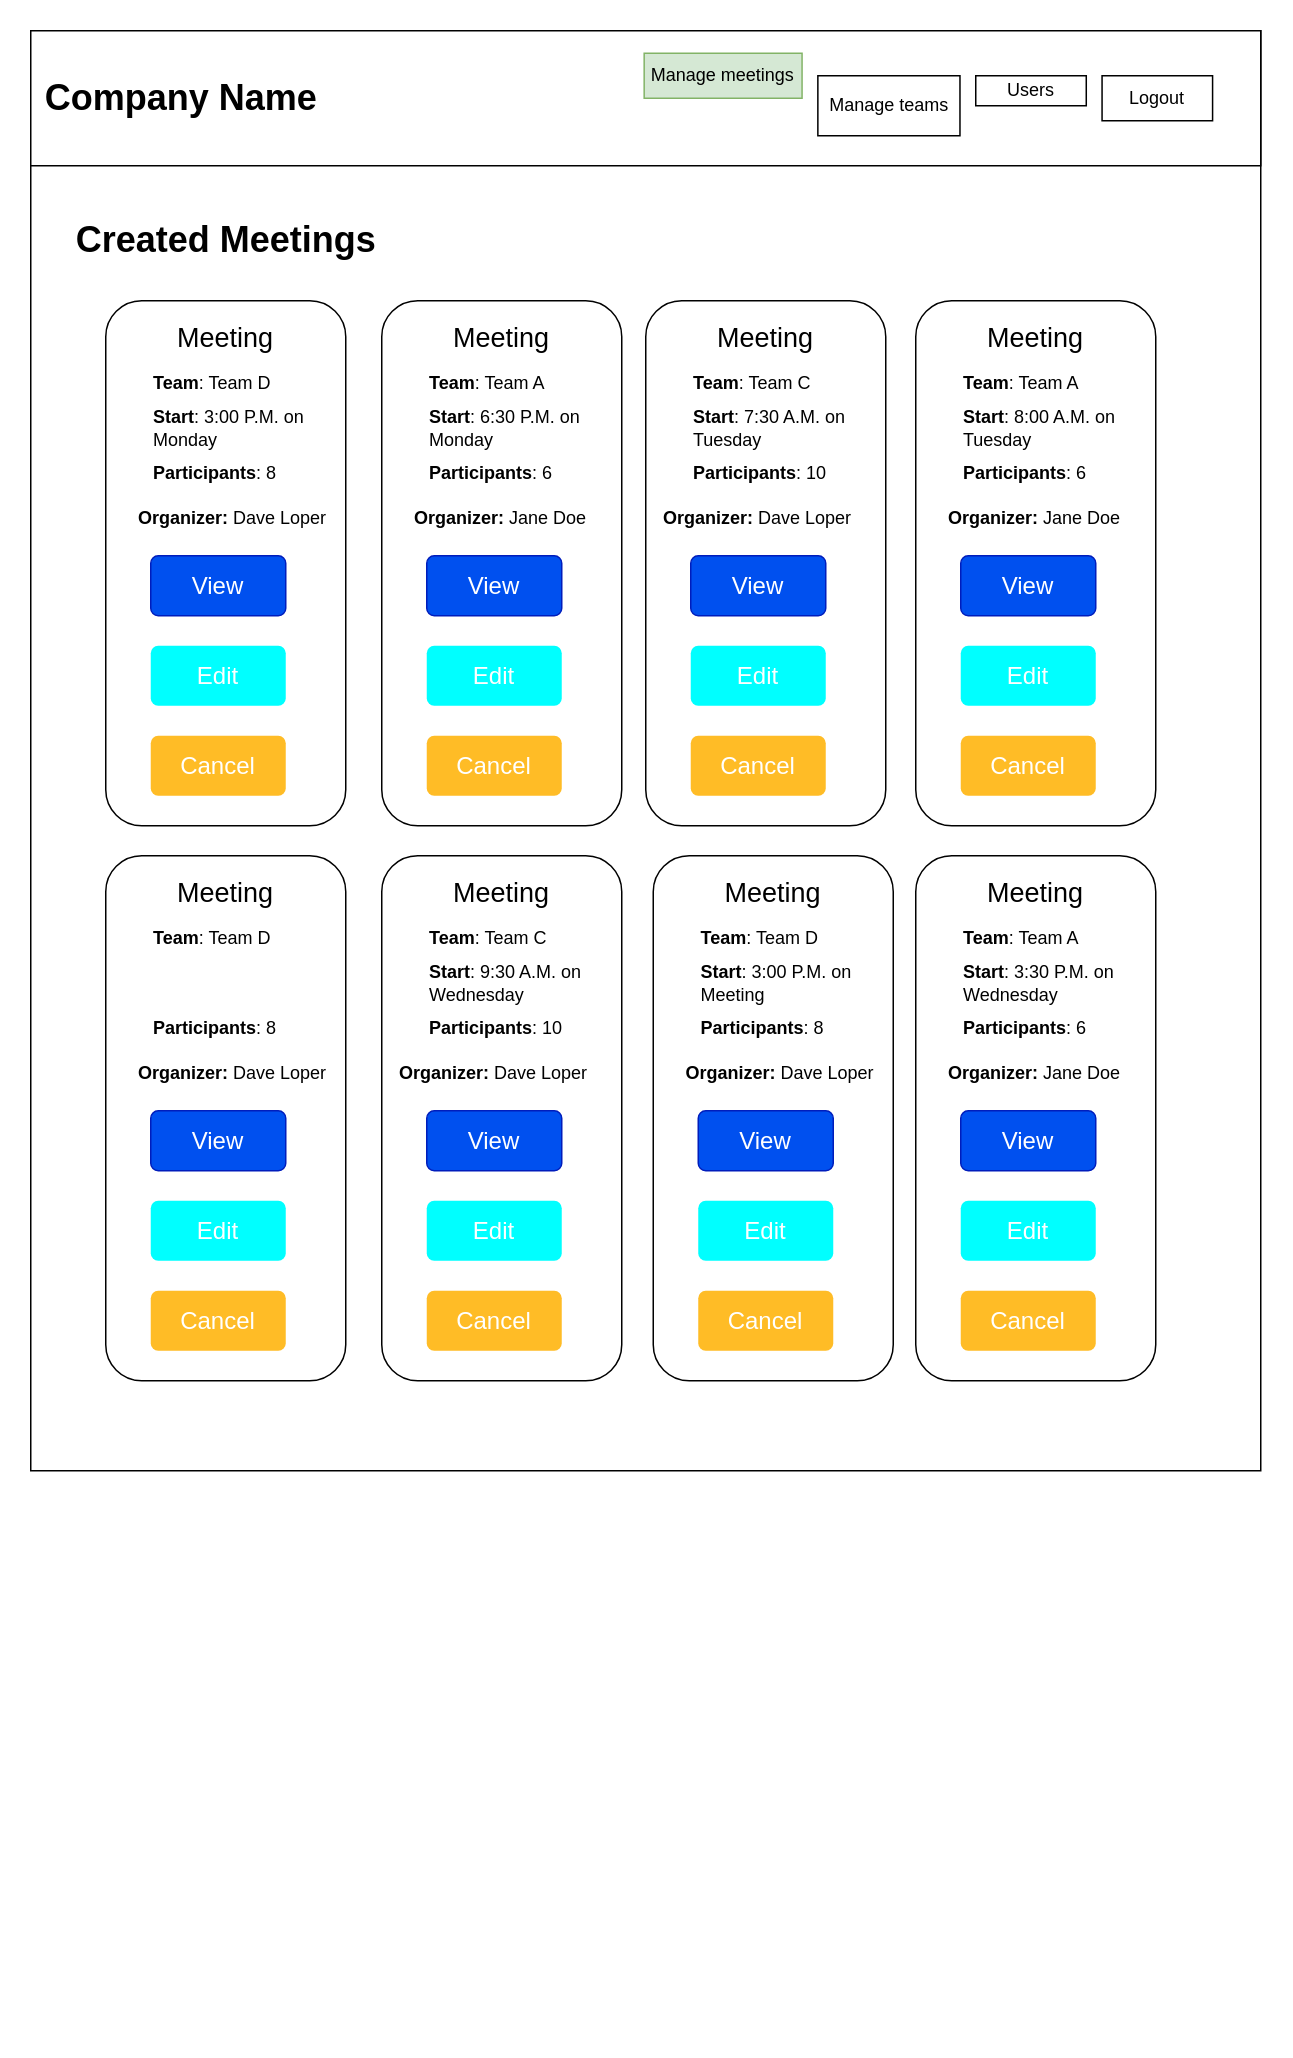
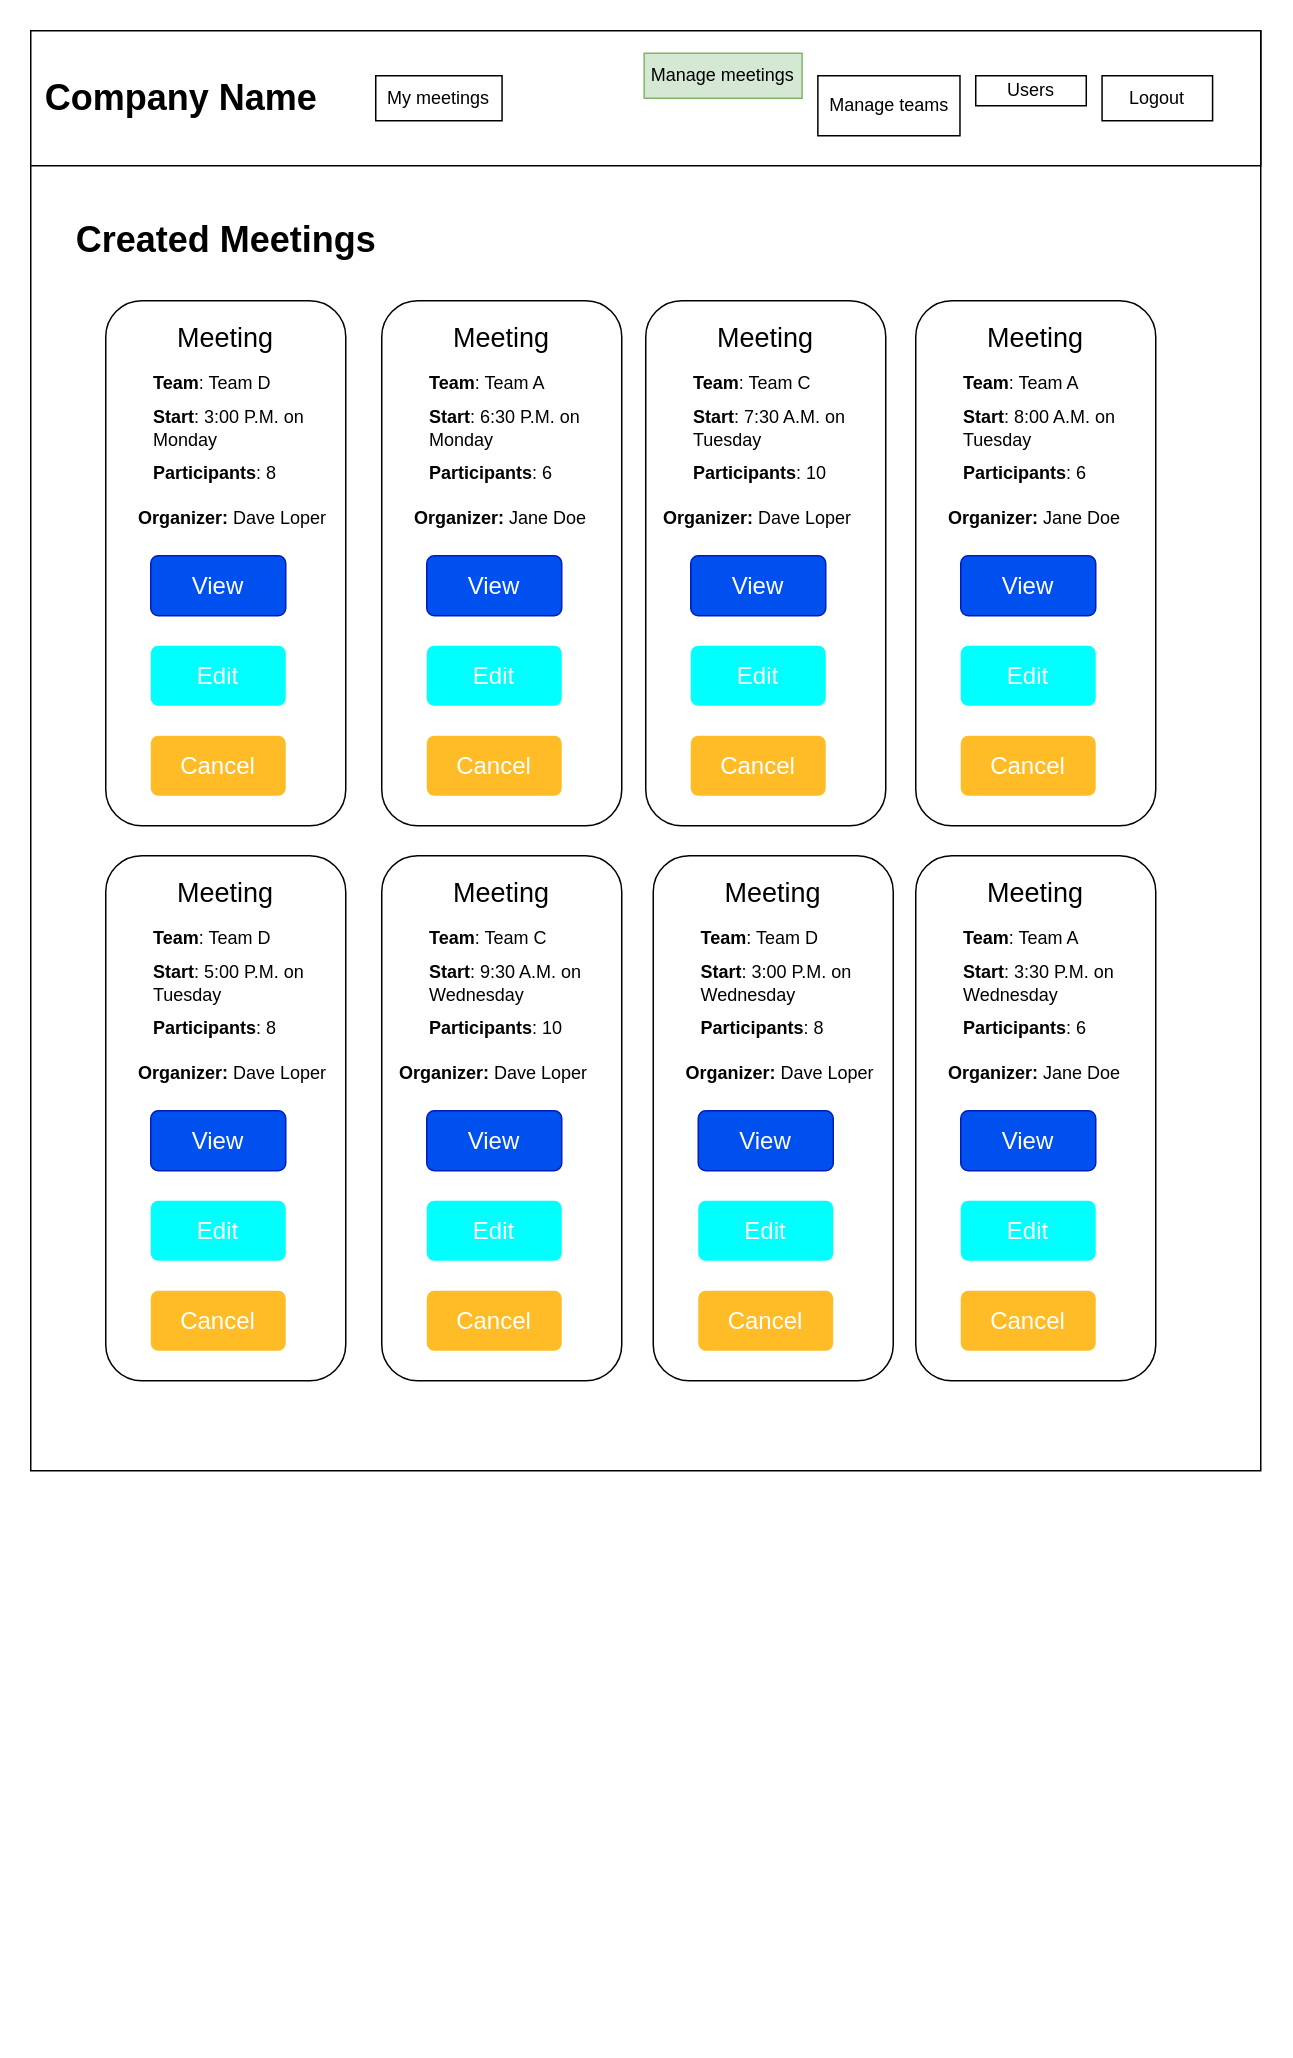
none -> (439, 98)
none -> (233, 983)
(782, 983) -> (782, 983)
